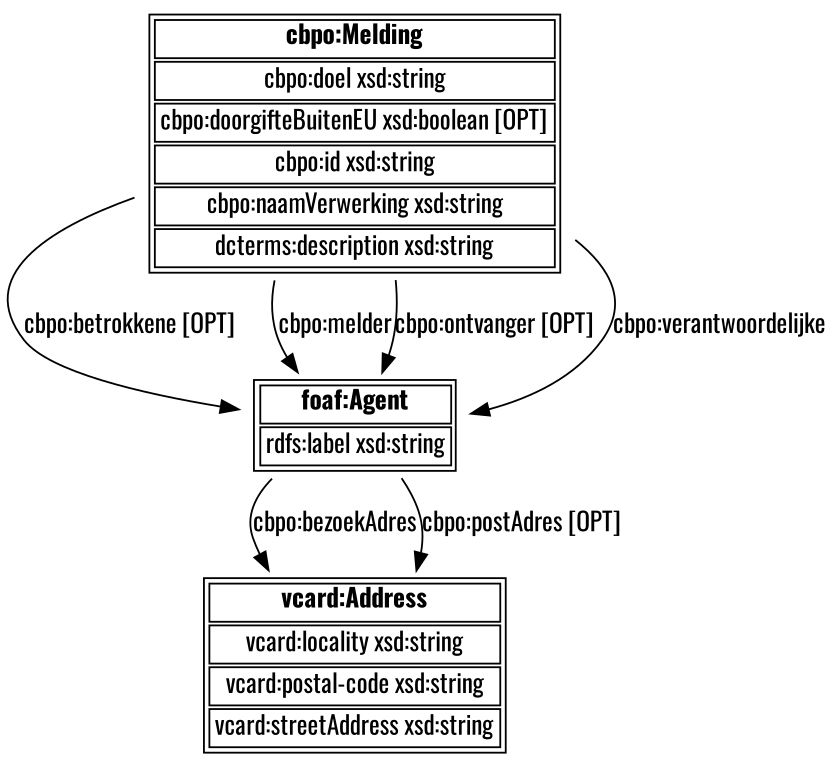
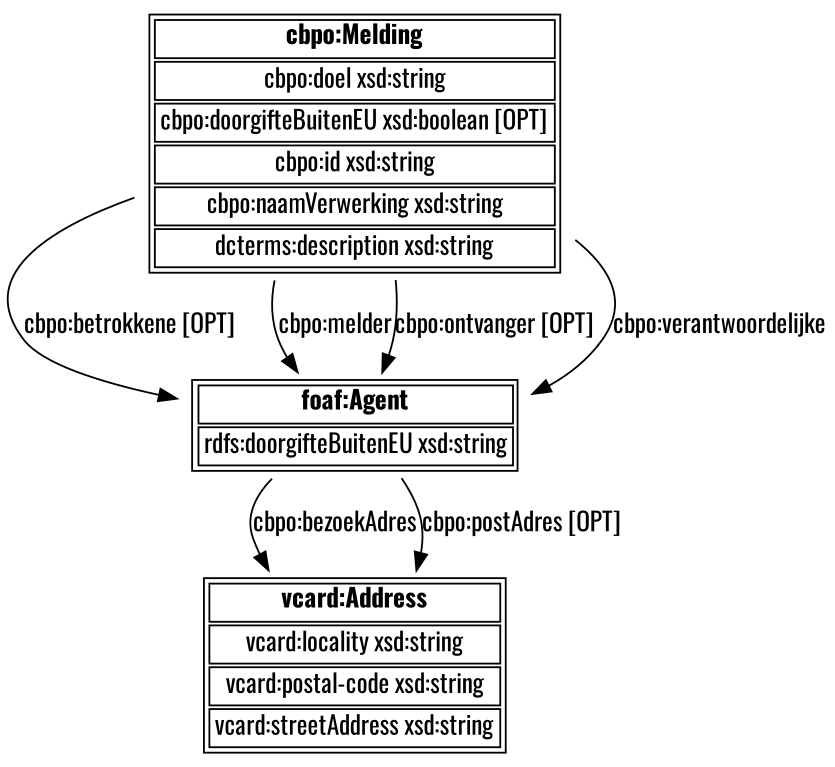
(356, 445) -> (356, 445)
